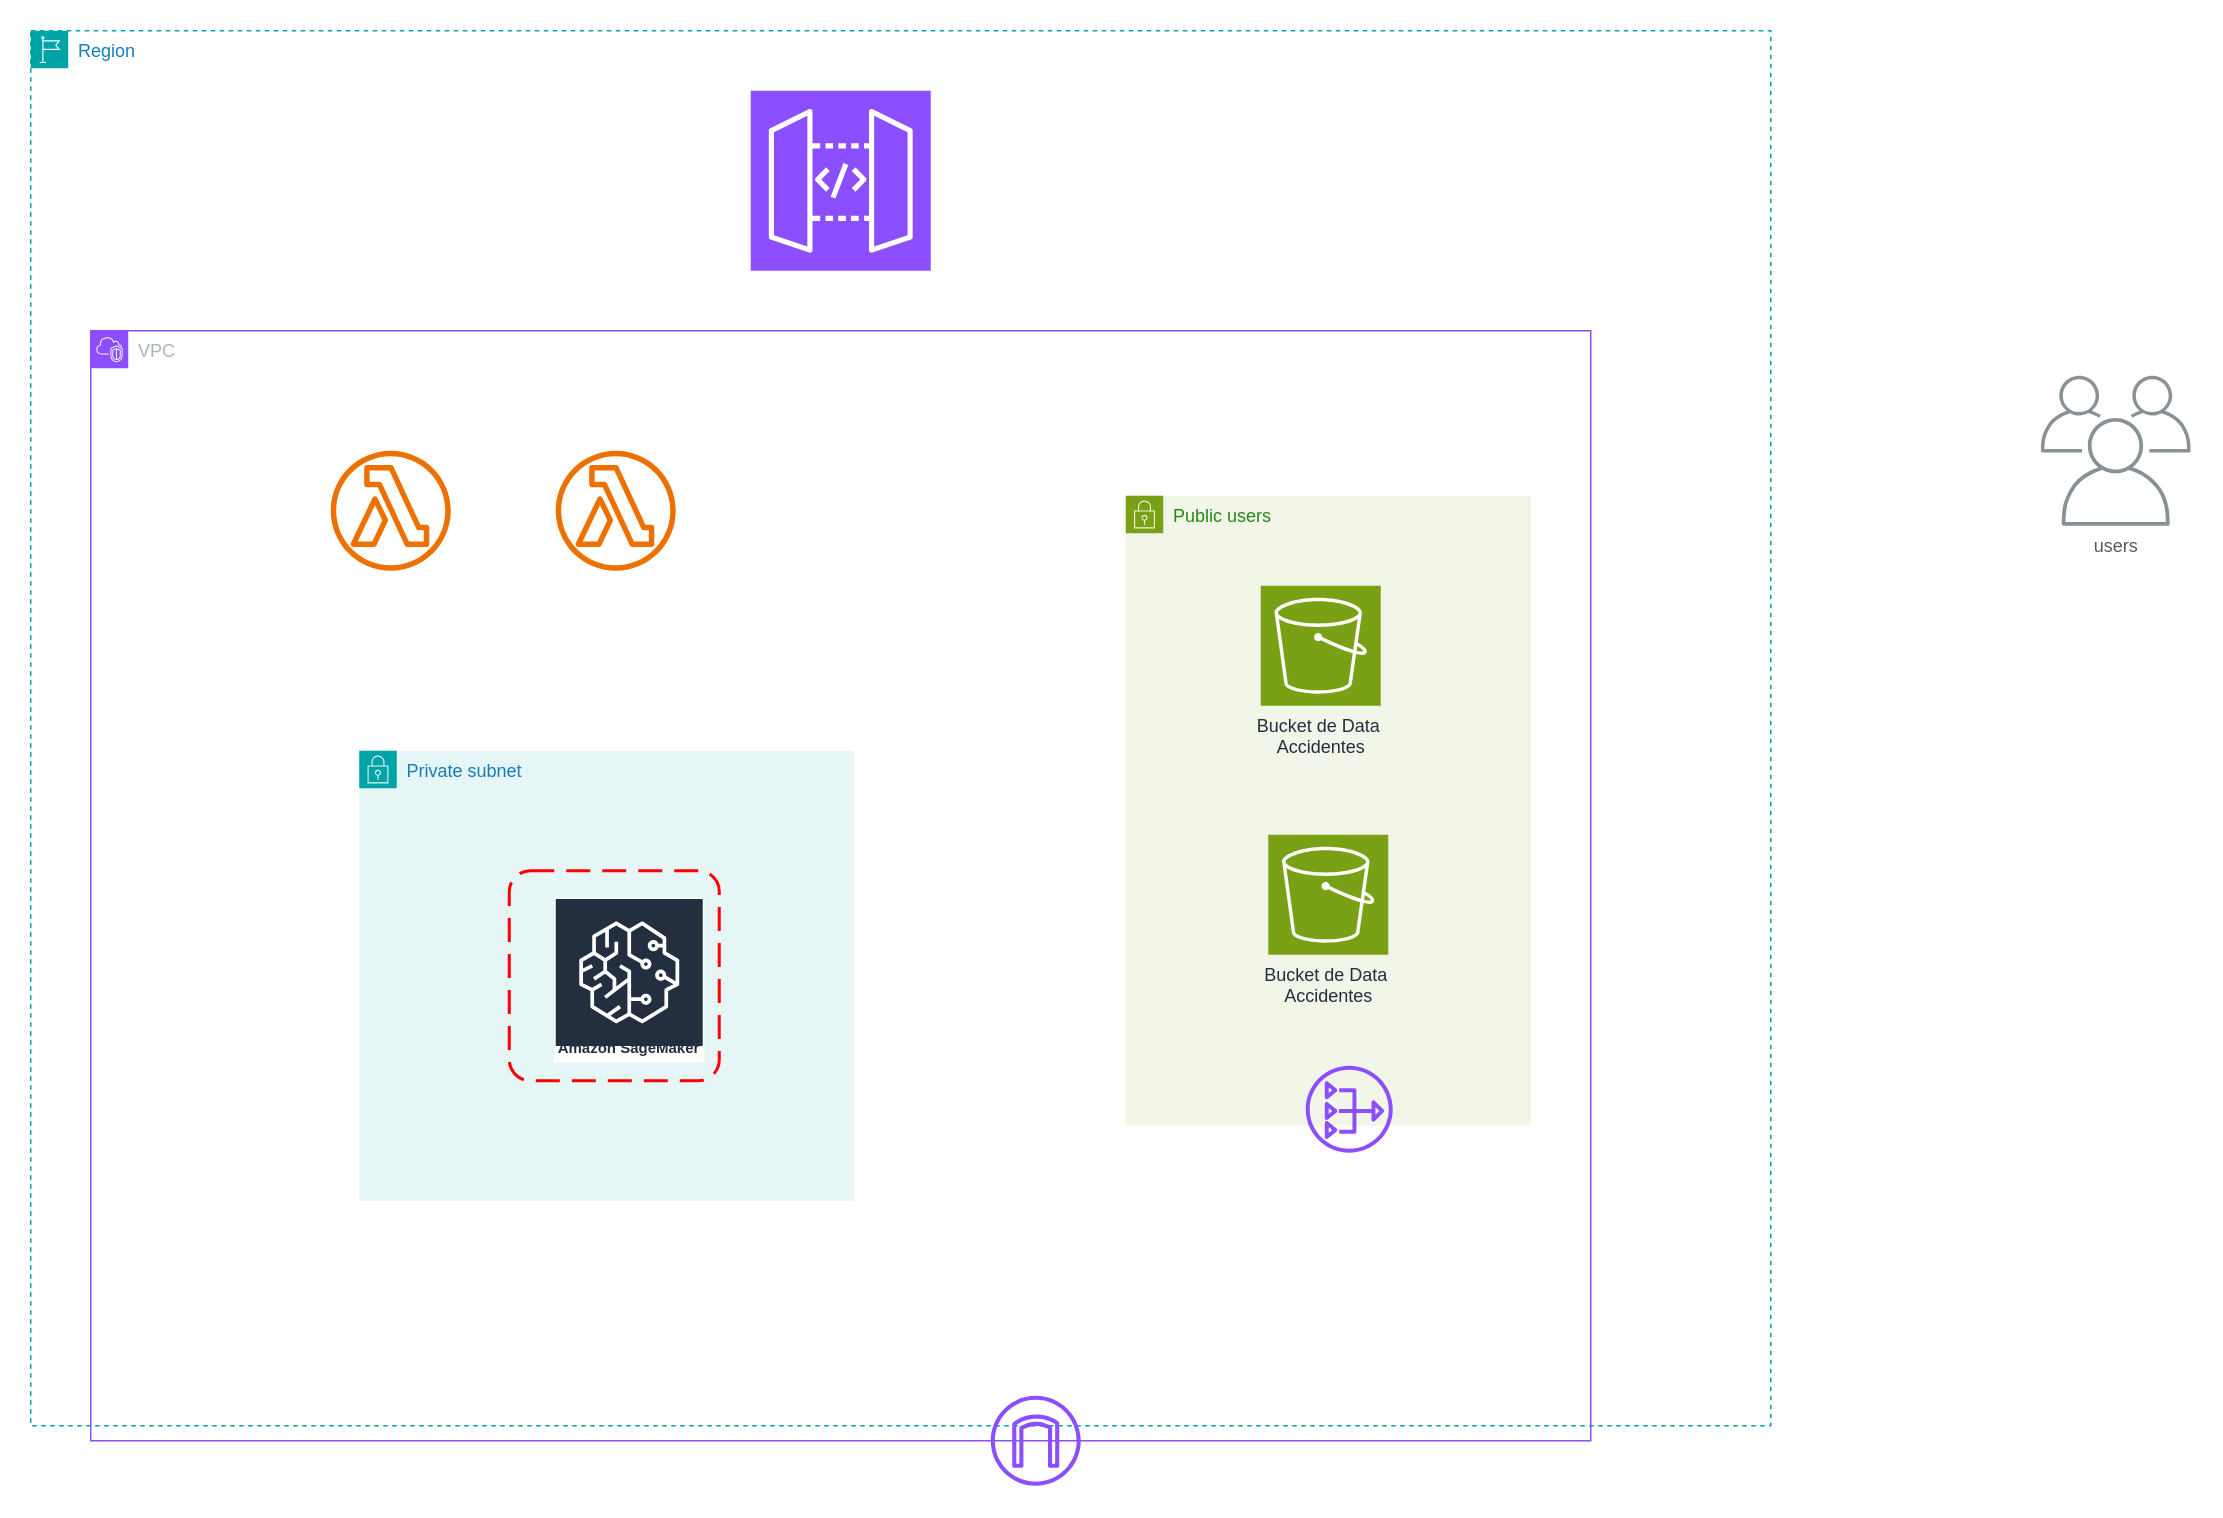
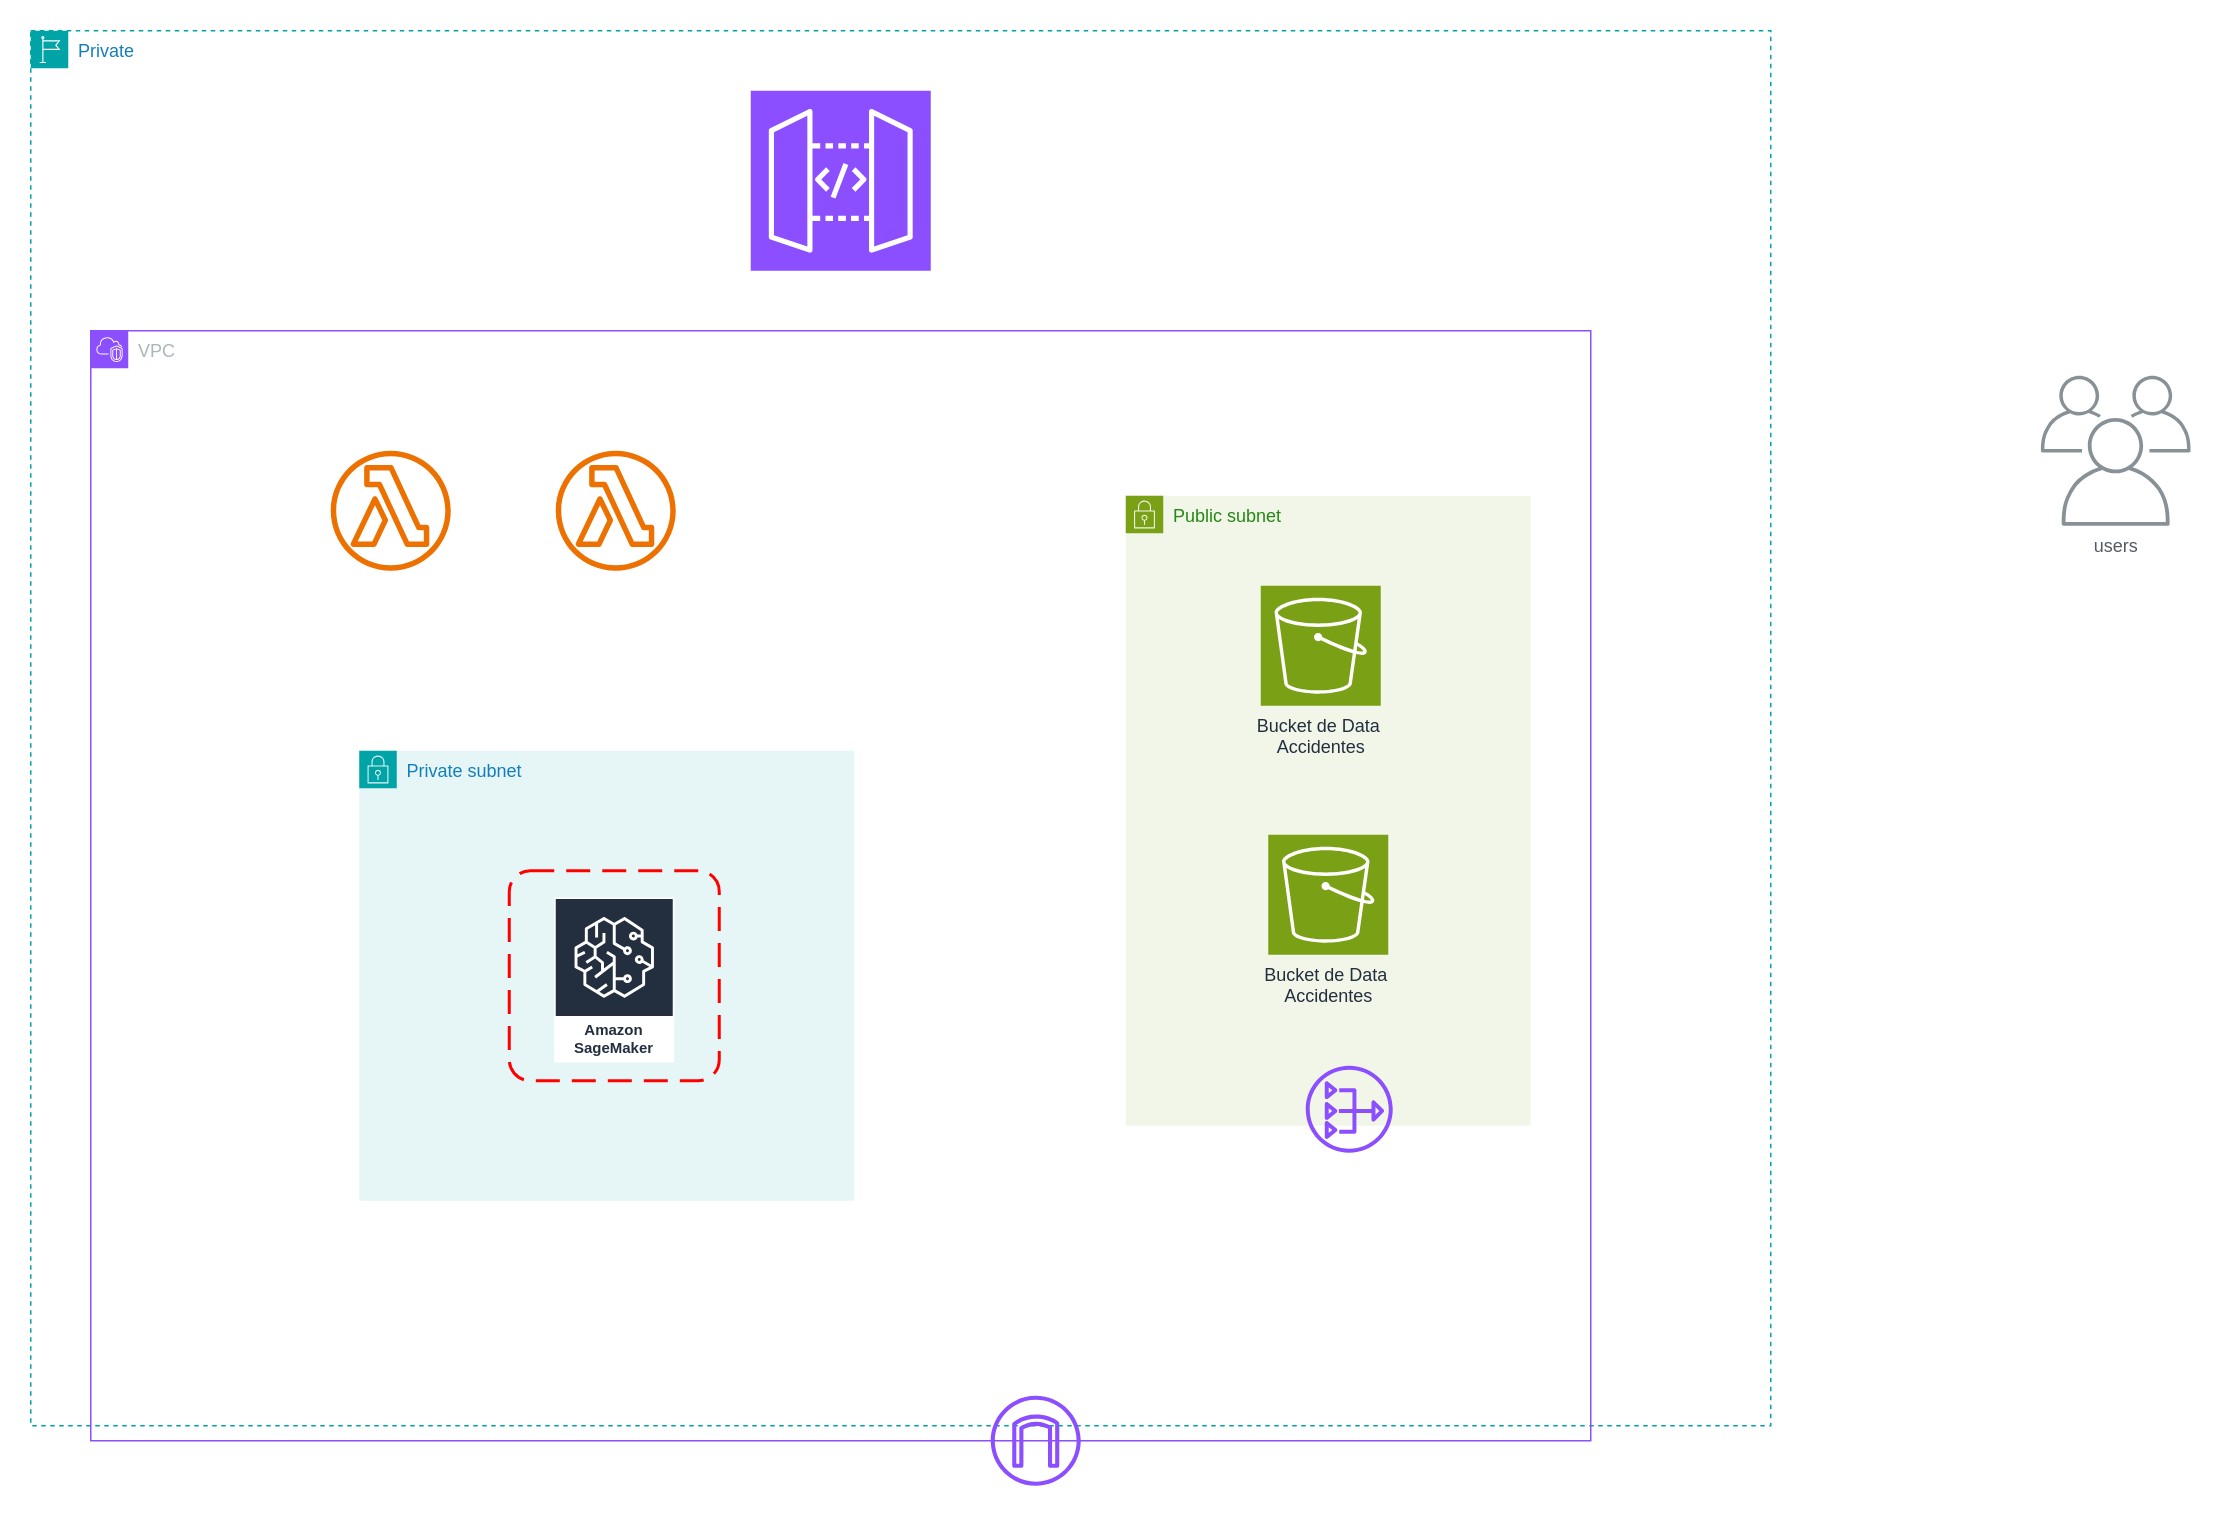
(107, 52) -> (112, 52)
(1227, 517) -> (1232, 517)
(629, 980) -> (614, 980)
